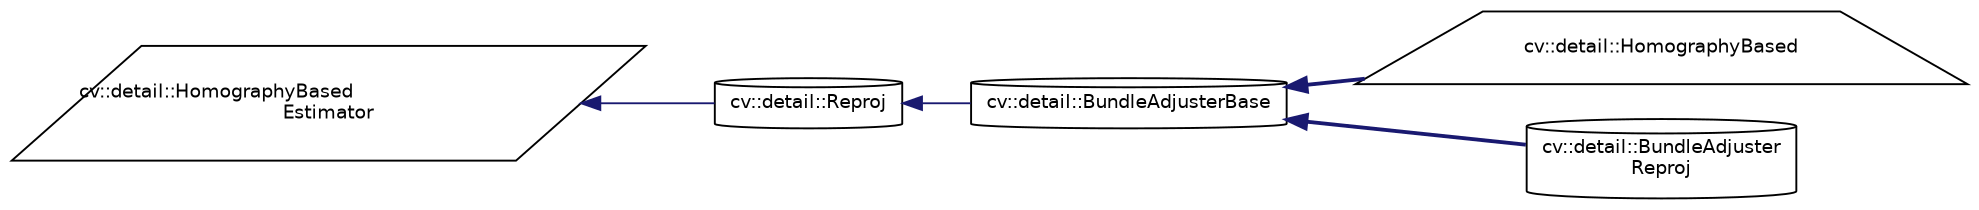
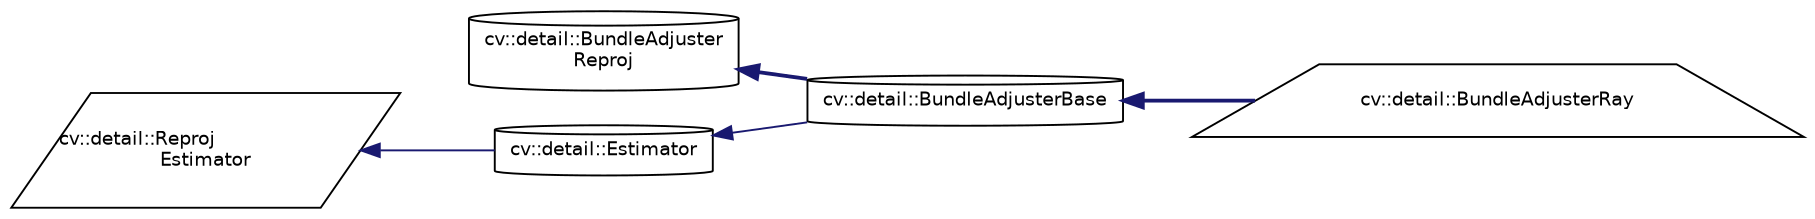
(1662, 48) -> (1498, 101)
(329, 103) -> (206, 150)
(809, 103) -> (604, 150)
(1417, 133) -> (782, 75)
